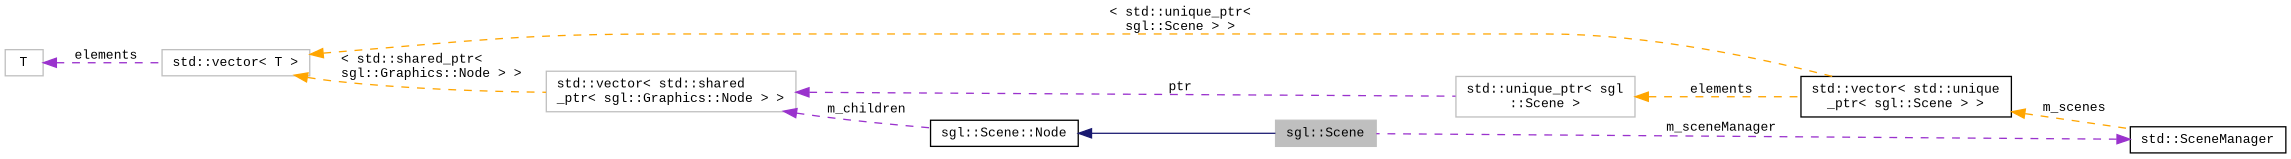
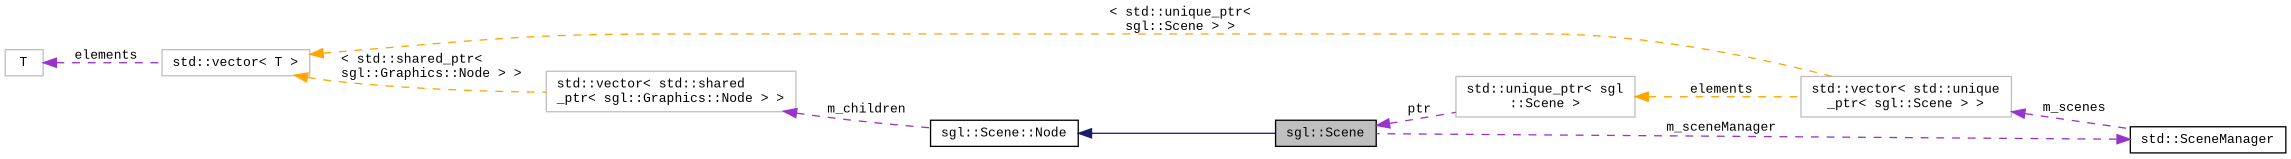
(1132, 94) -> (1423, 118)
(1906, 97) -> (1906, 97)
(2078, 121) -> (2078, 121)
(1326, 133) -> (1326, 133)
